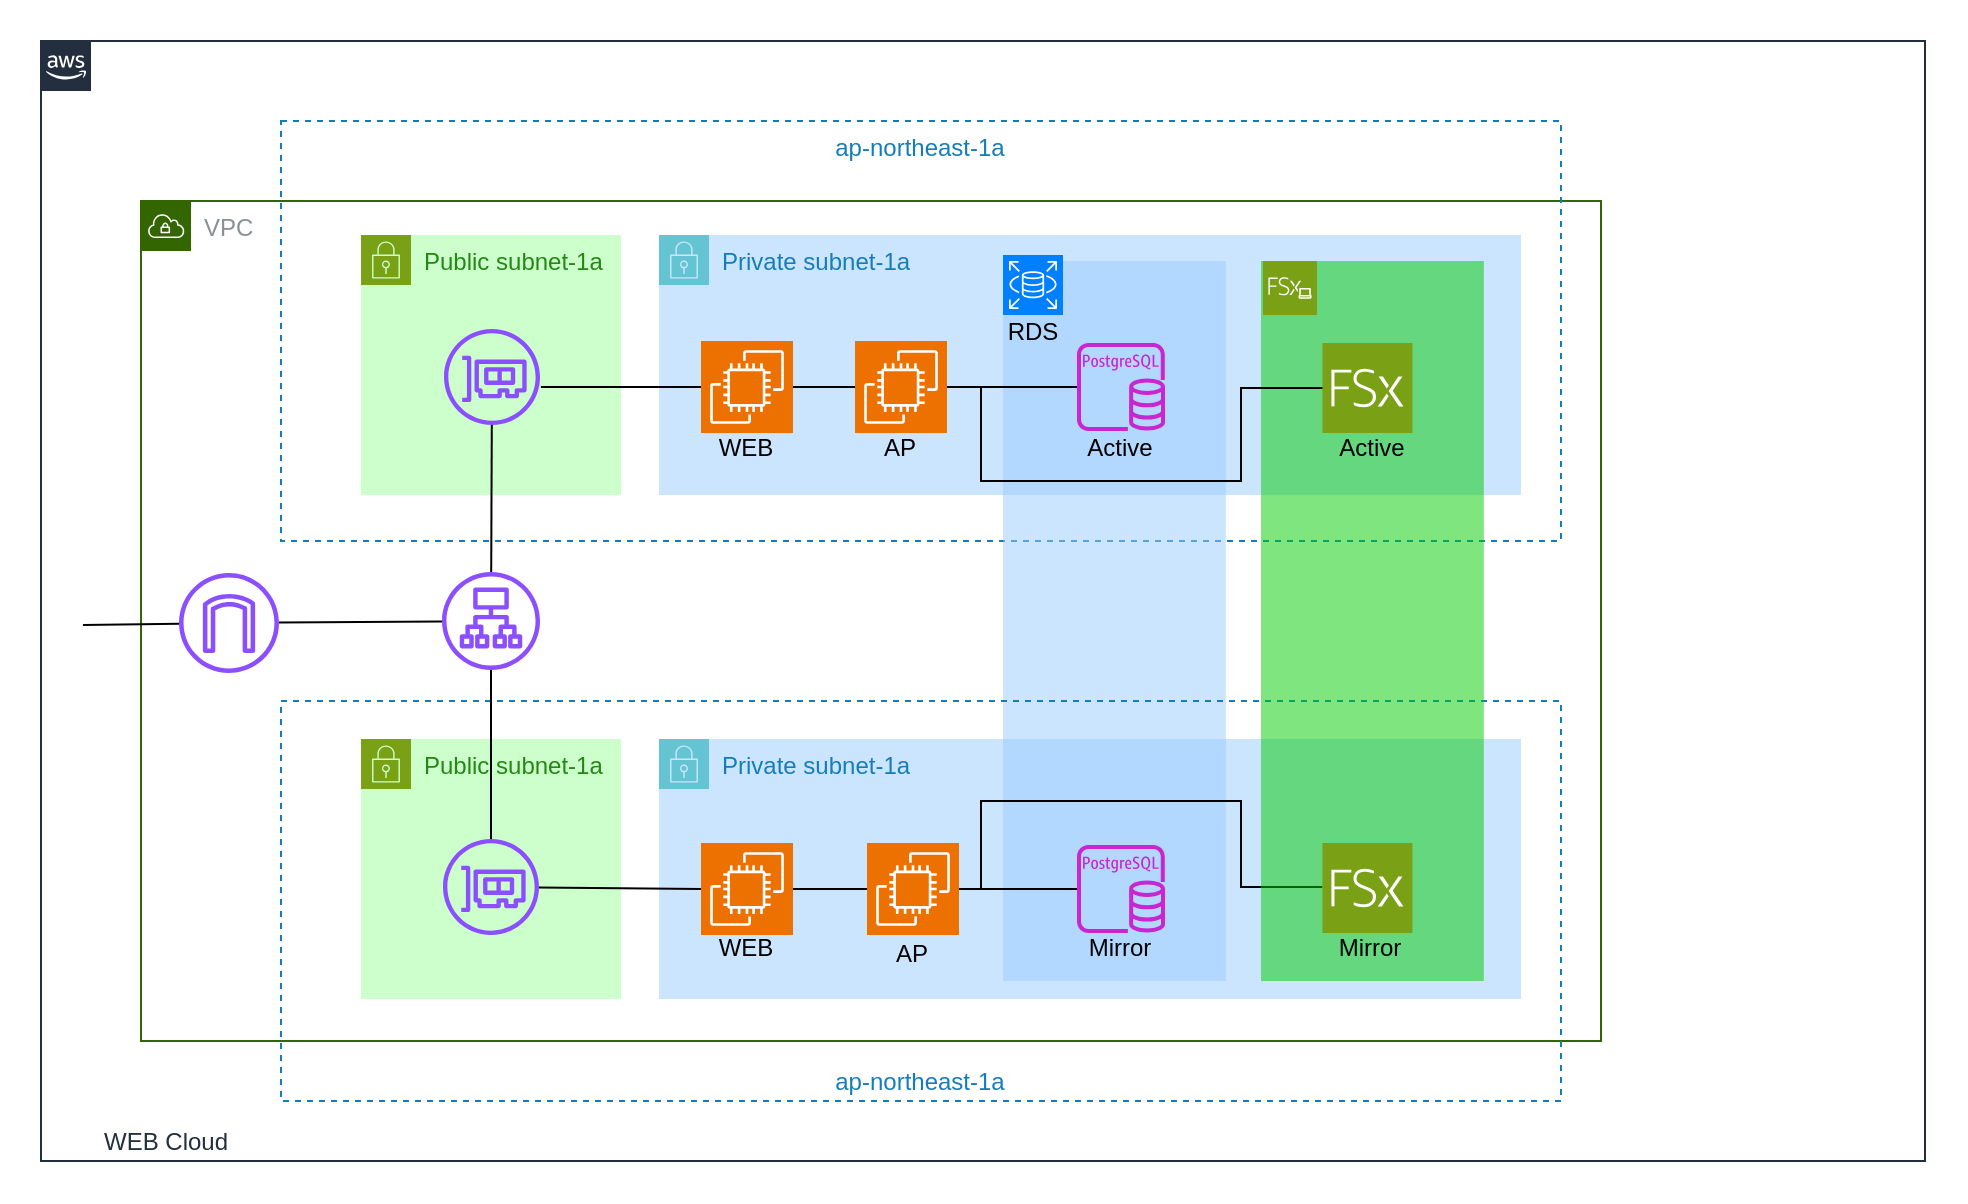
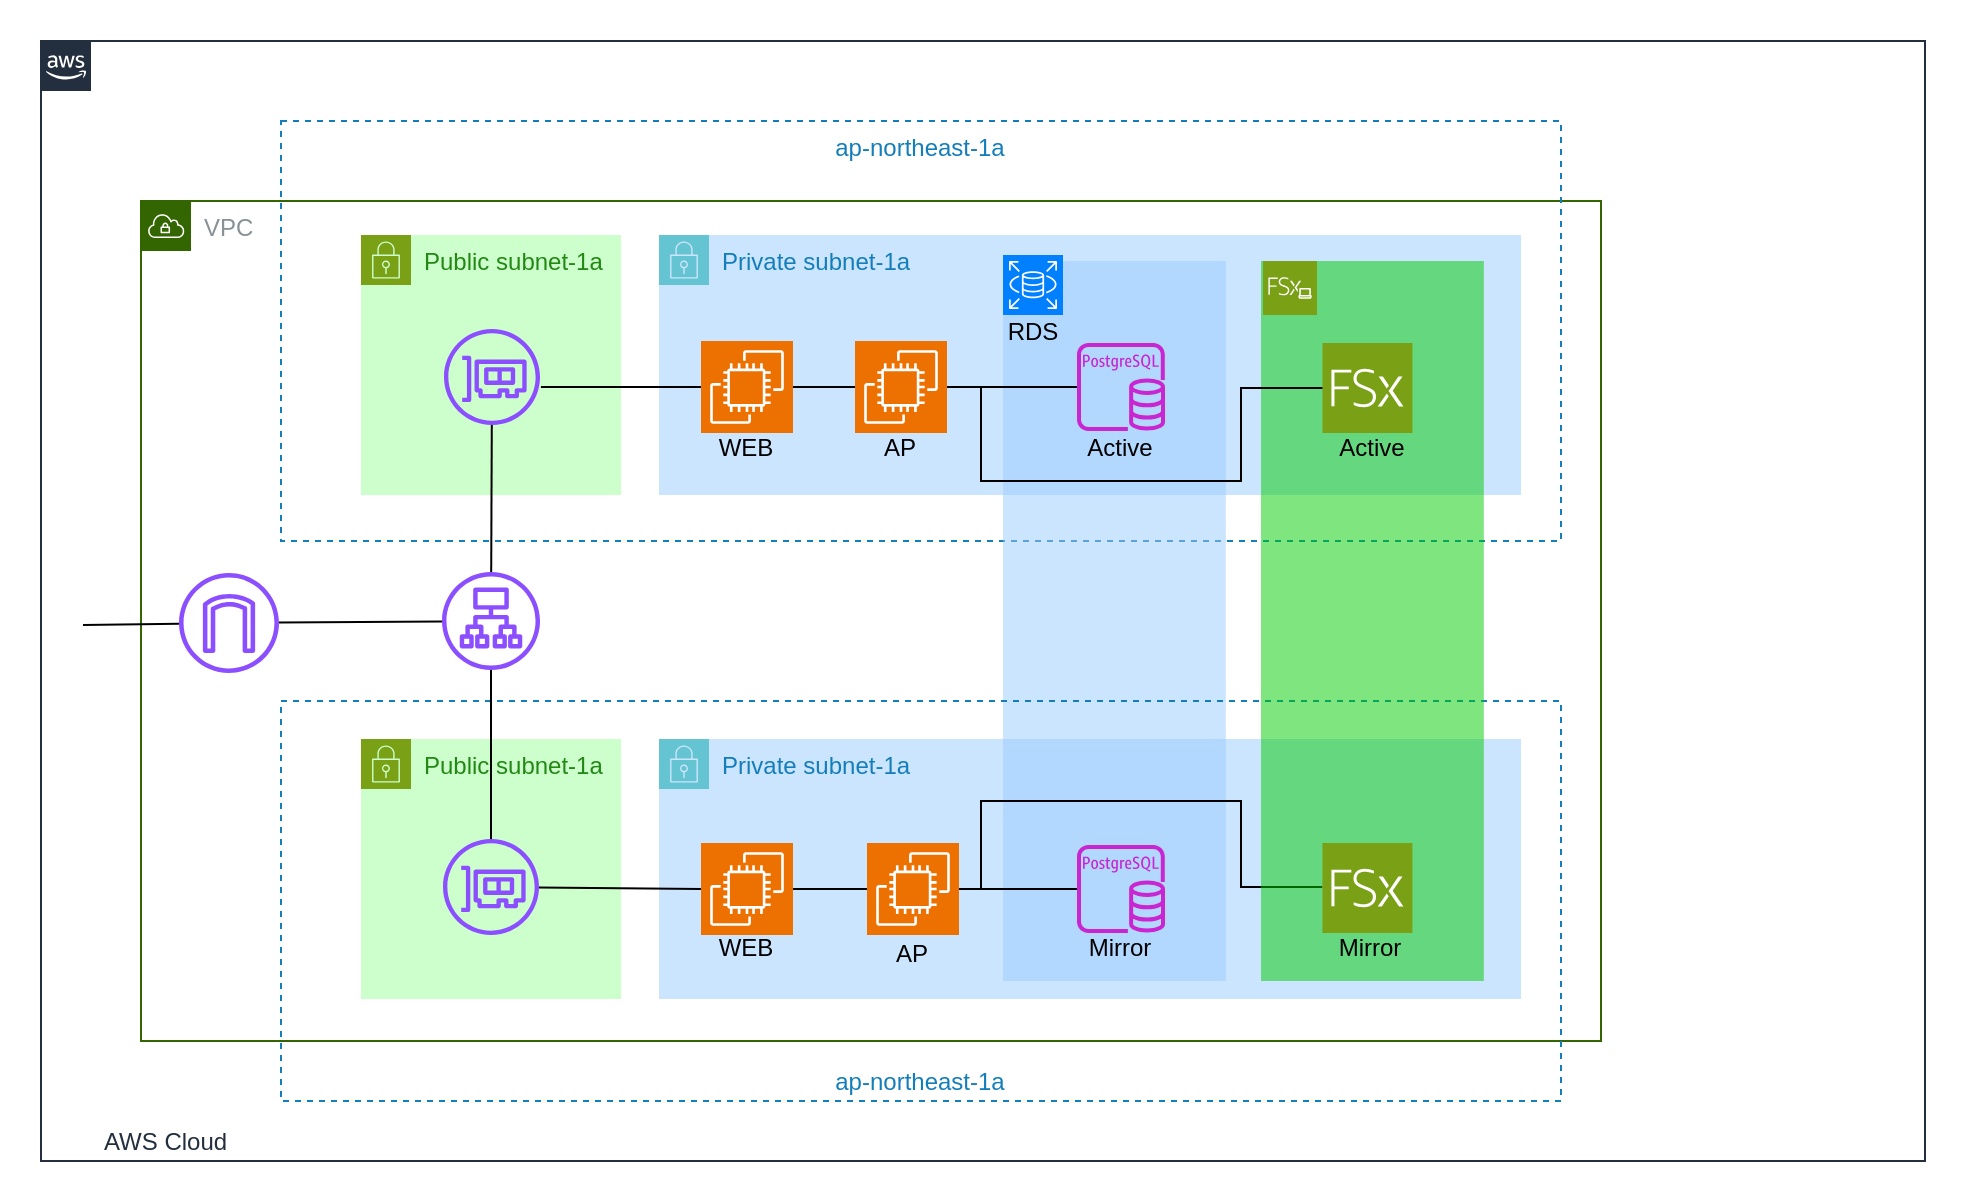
(159, 1141) -> (159, 1141)
